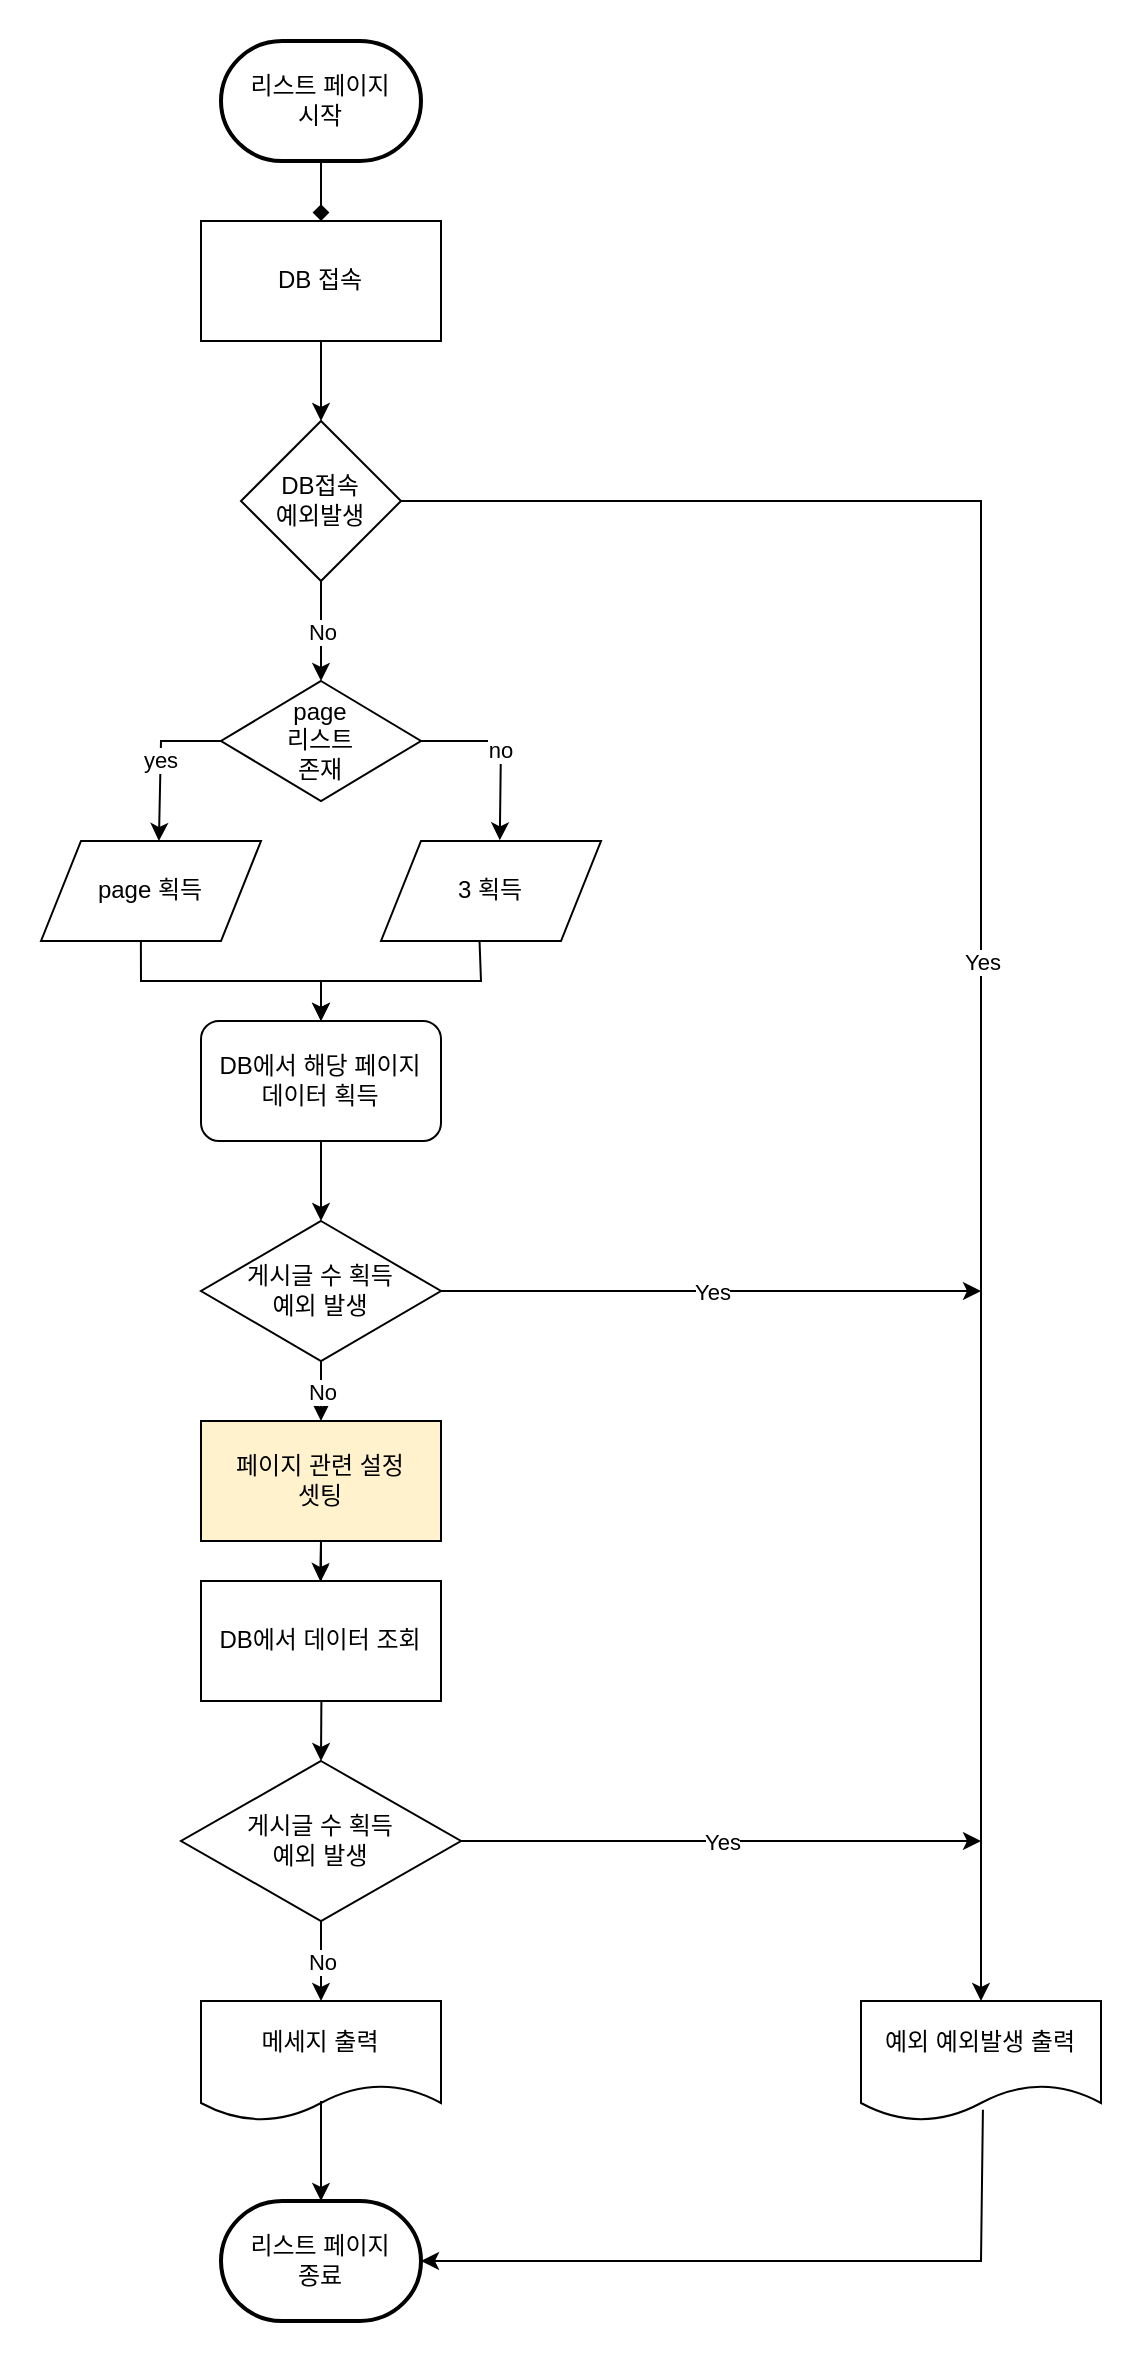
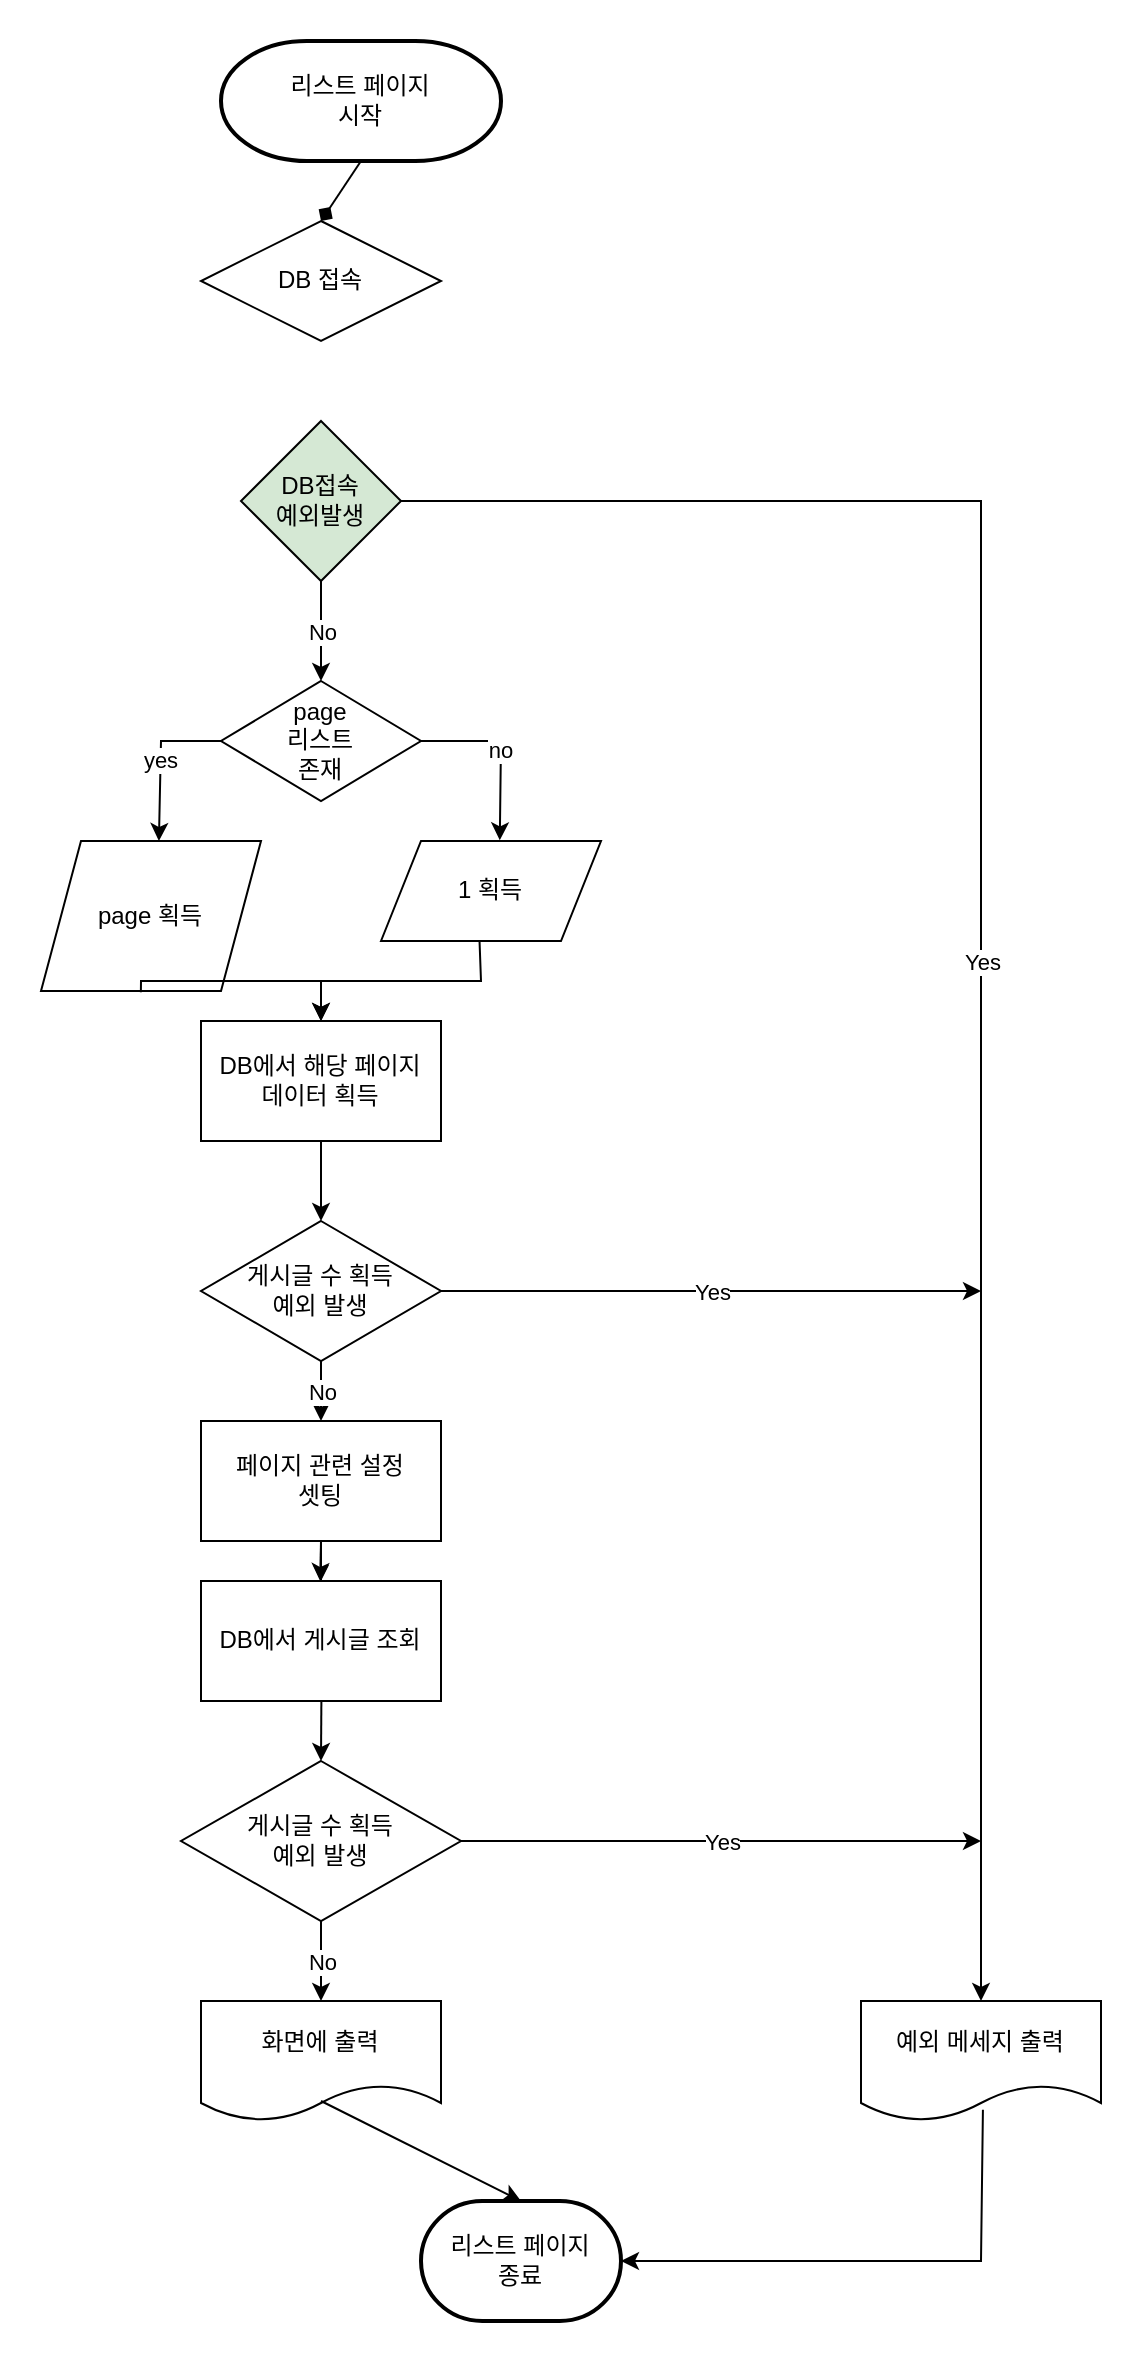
(321, 101) -> (361, 101)
(321, 281) -> (321, 281)
(321, 374) -> none
(321, 501) -> (321, 501)
(151, 891) -> (151, 916)
(491, 891) -> (491, 891)
(321, 1081) -> (321, 1081)
(321, 1481) -> (321, 1481)
(321, 1641) -> (321, 1641)
(321, 2043) -> (321, 2043)
(981, 2043) -> (981, 2043)
(321, 2261) -> (521, 2261)
